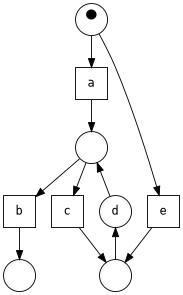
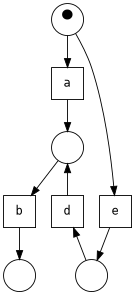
(68, 212) -> none
(116, 212) -> (68, 212)
